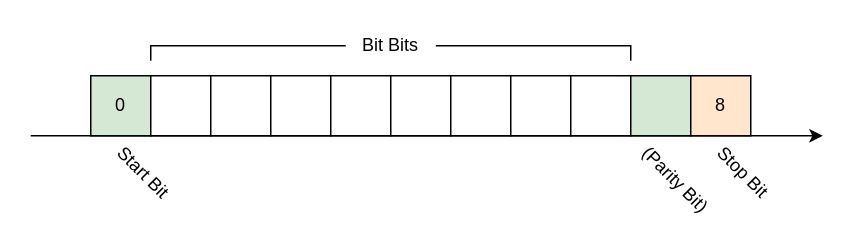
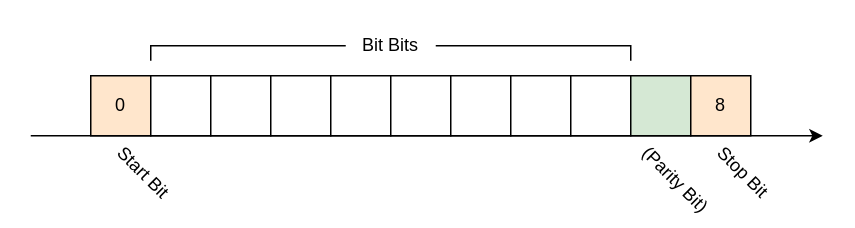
(121, 106) -> (121, 106)
